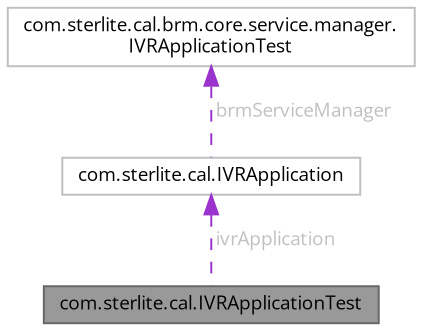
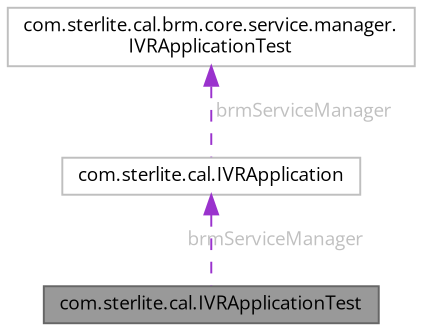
(274, 240) -> (274, 240)
